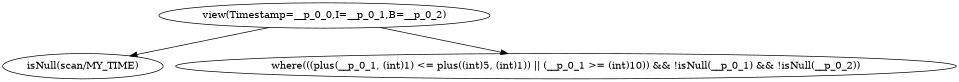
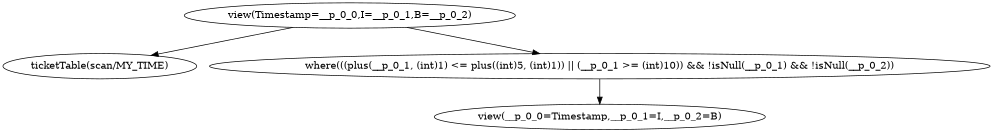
(83, 66) -> (100, 66)
none -> (600, 117)
